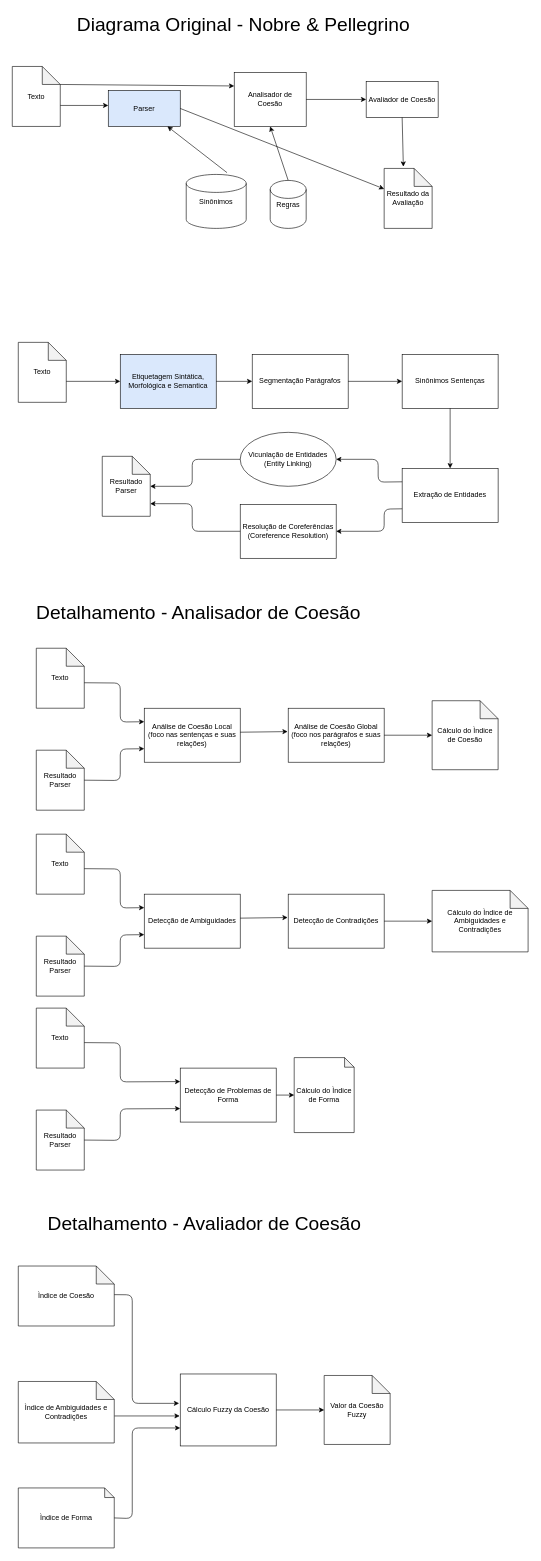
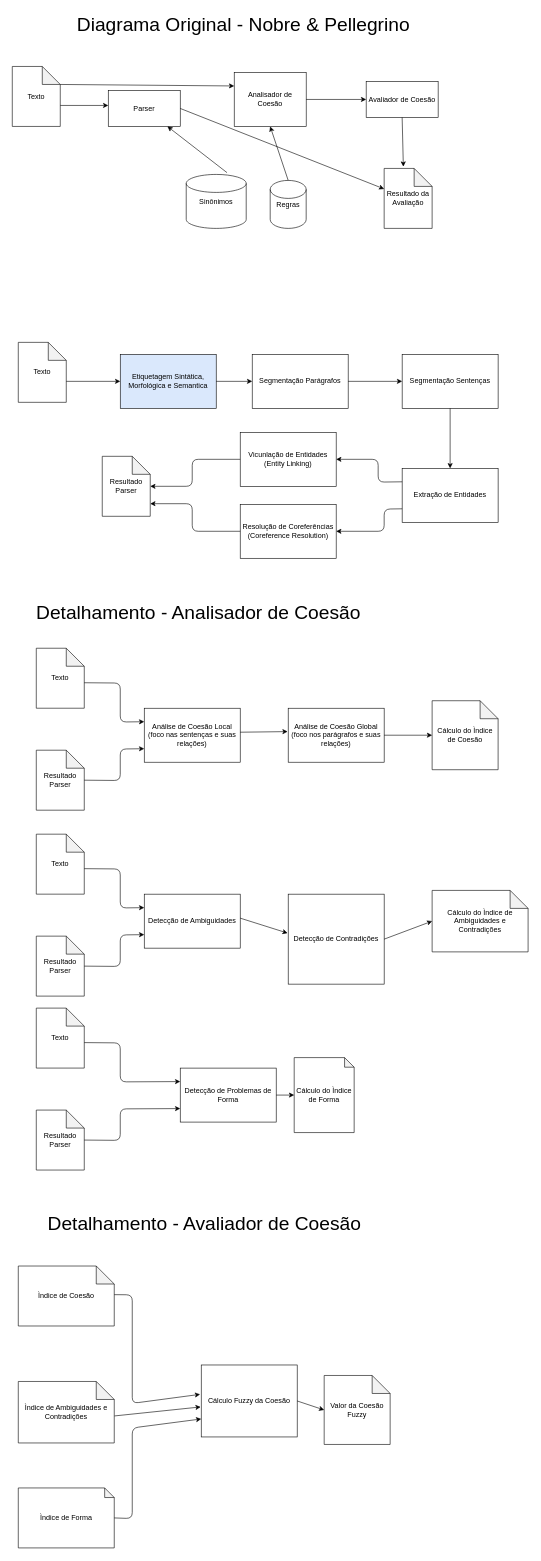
(144, 108) -> (144, 108)
(450, 381) -> (450, 381)
(288, 459) -> (288, 459)
(336, 921) -> (336, 939)
(228, 1410) -> (249, 1401)
